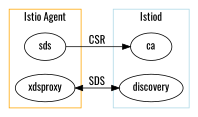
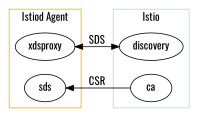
(45, 18) -> (45, 18)
(151, 18) -> (151, 18)
(94, 47) -> (102, 88)
